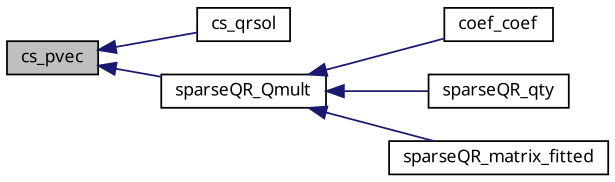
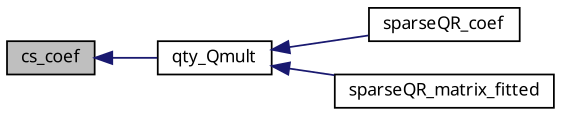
(244, 25) -> none
(499, 25) -> (444, 25)
(53, 58) -> (51, 58)
(244, 91) -> (215, 58)
(499, 91) -> none
